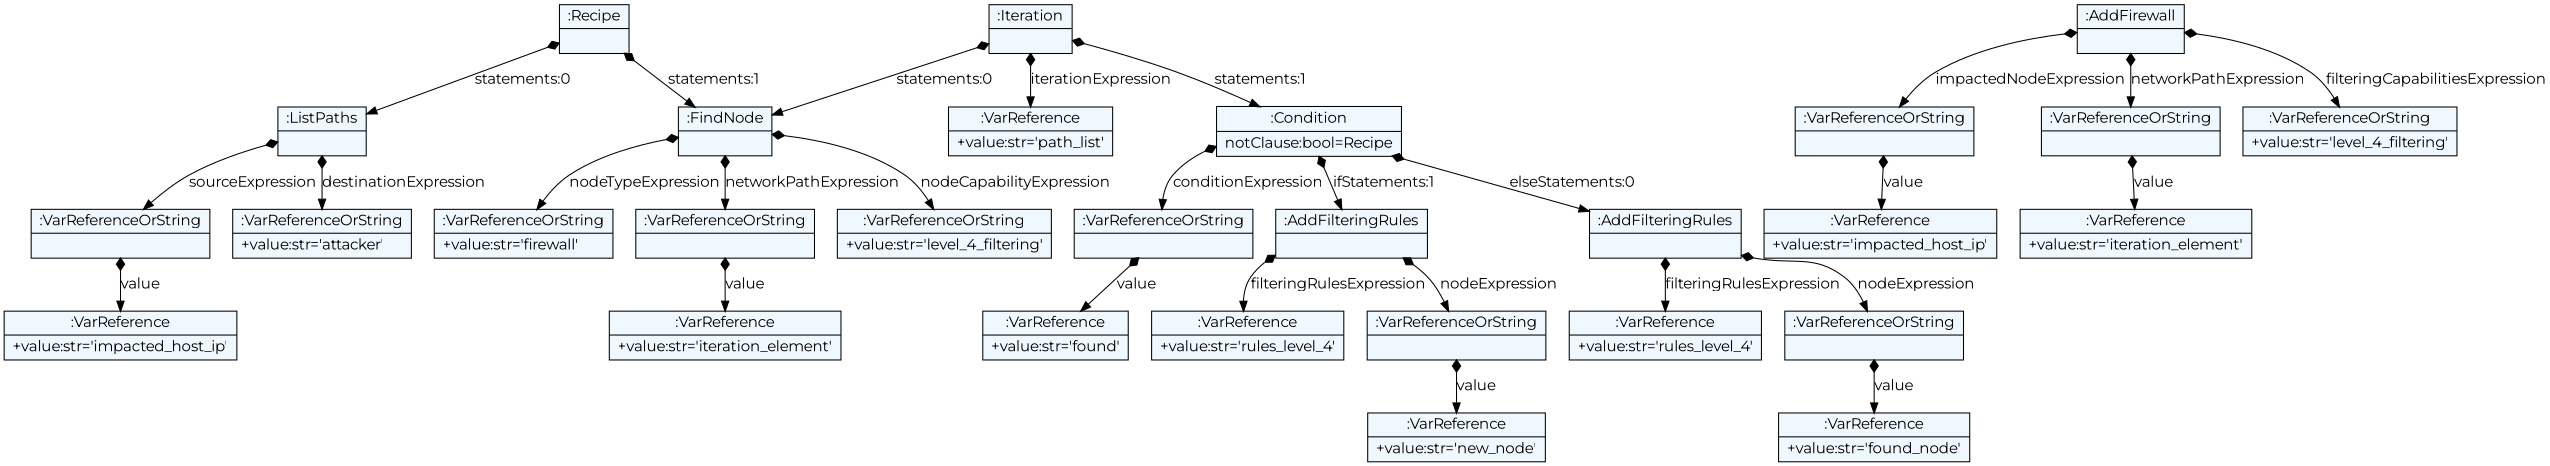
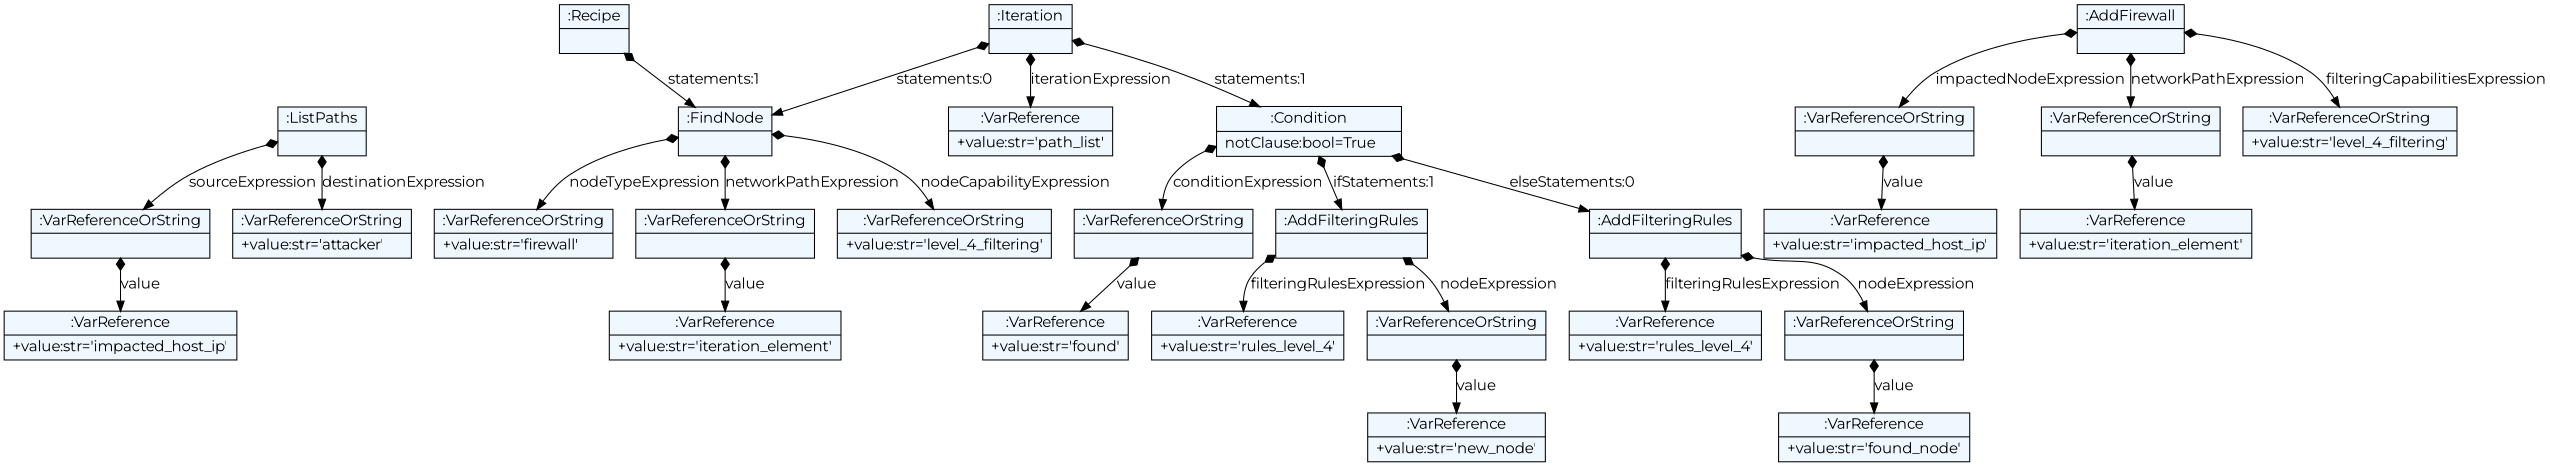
(462, 79) -> none
(1309, 143) -> (1300, 143)
